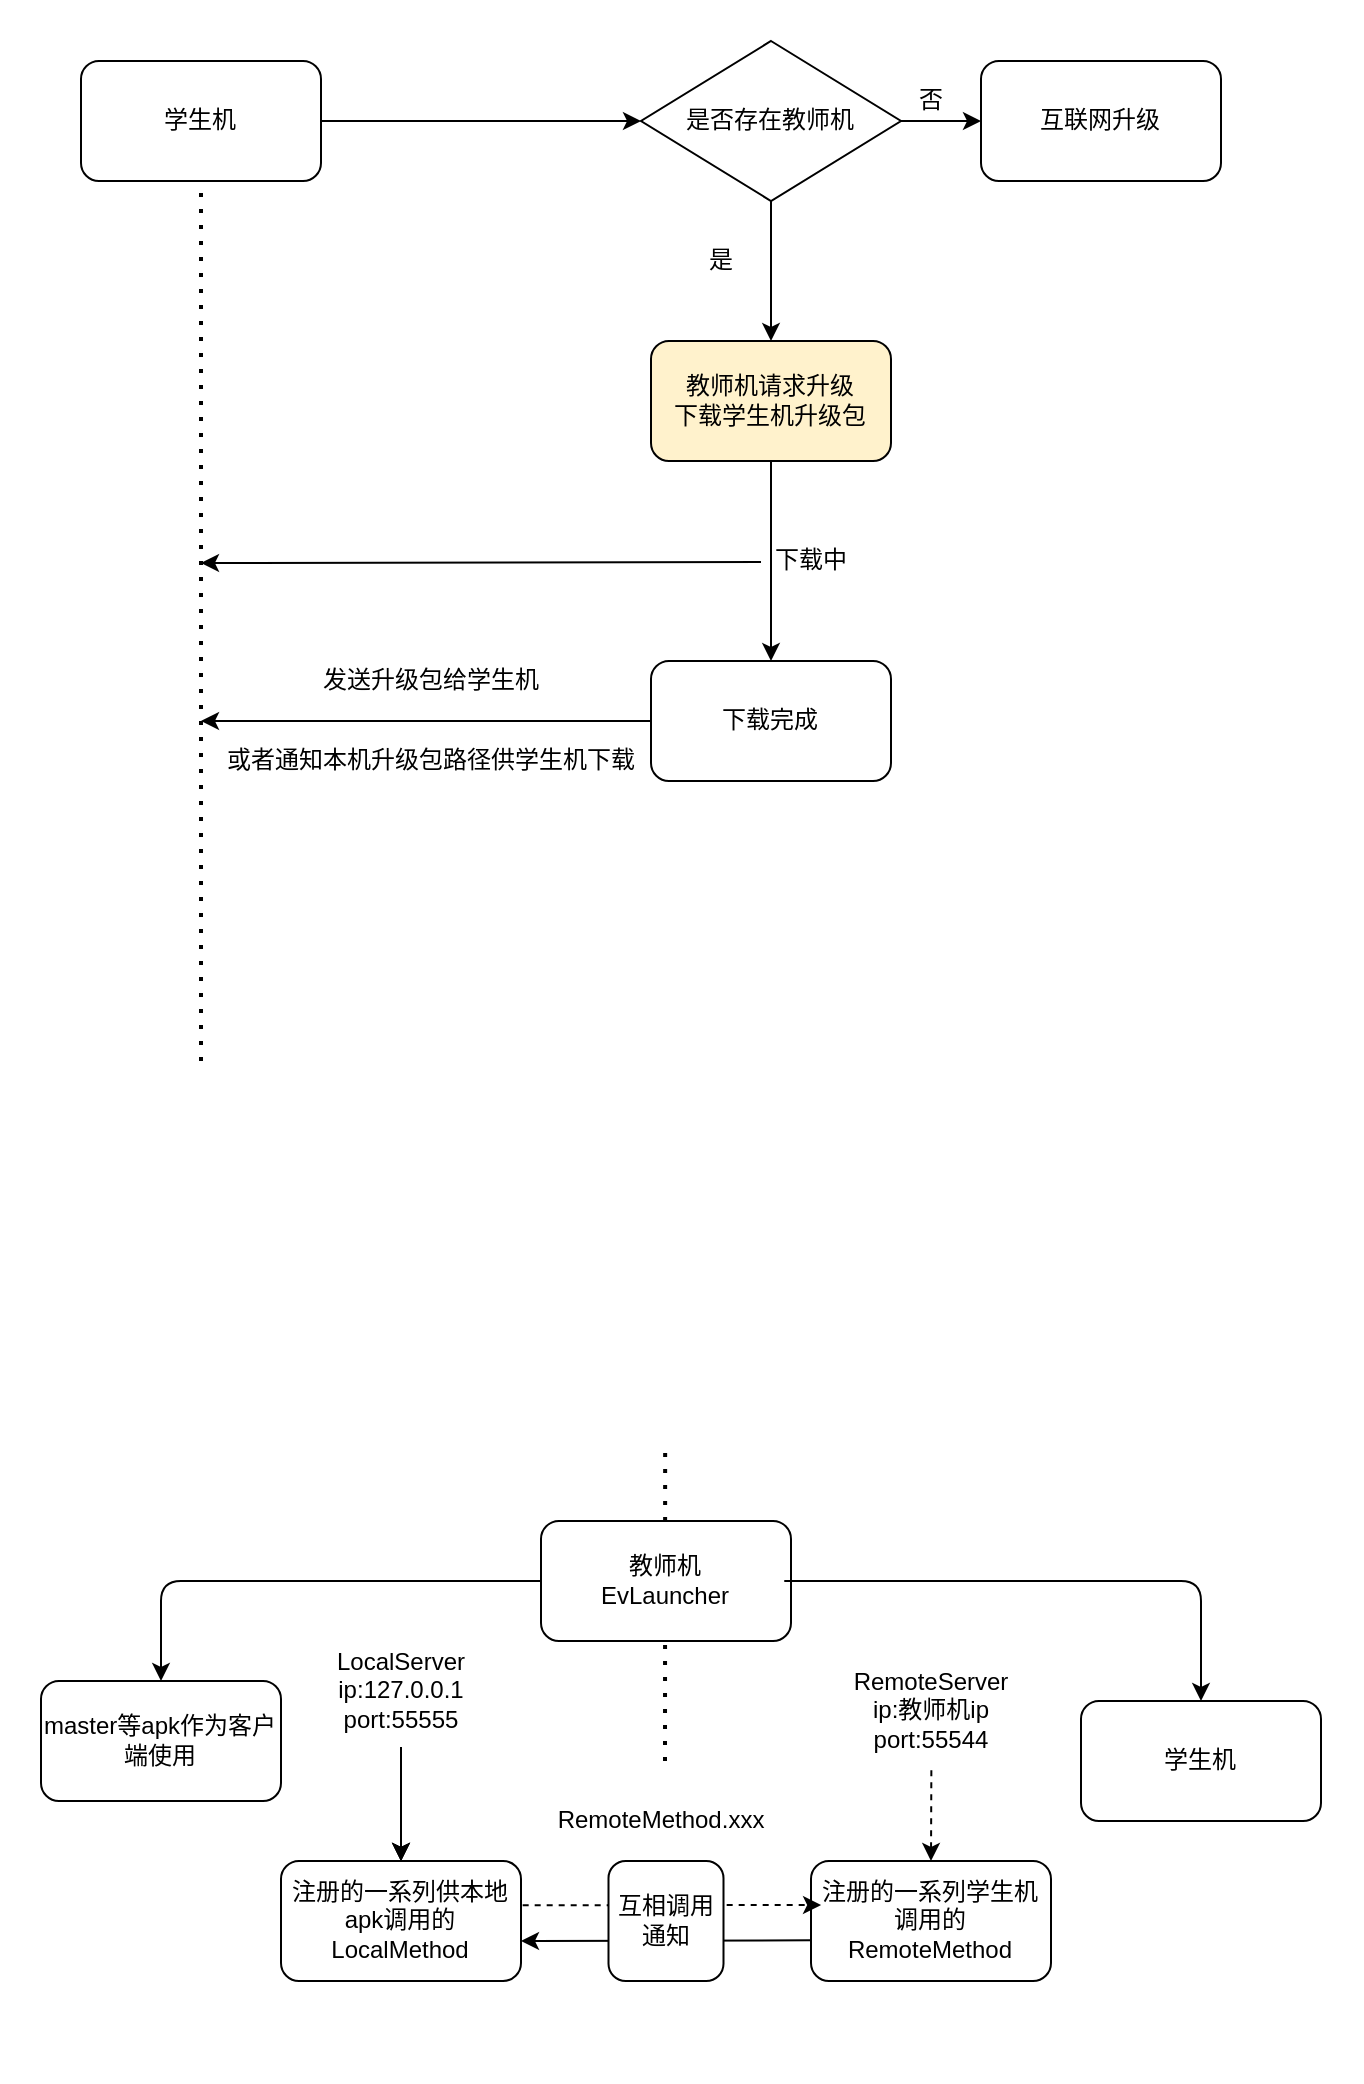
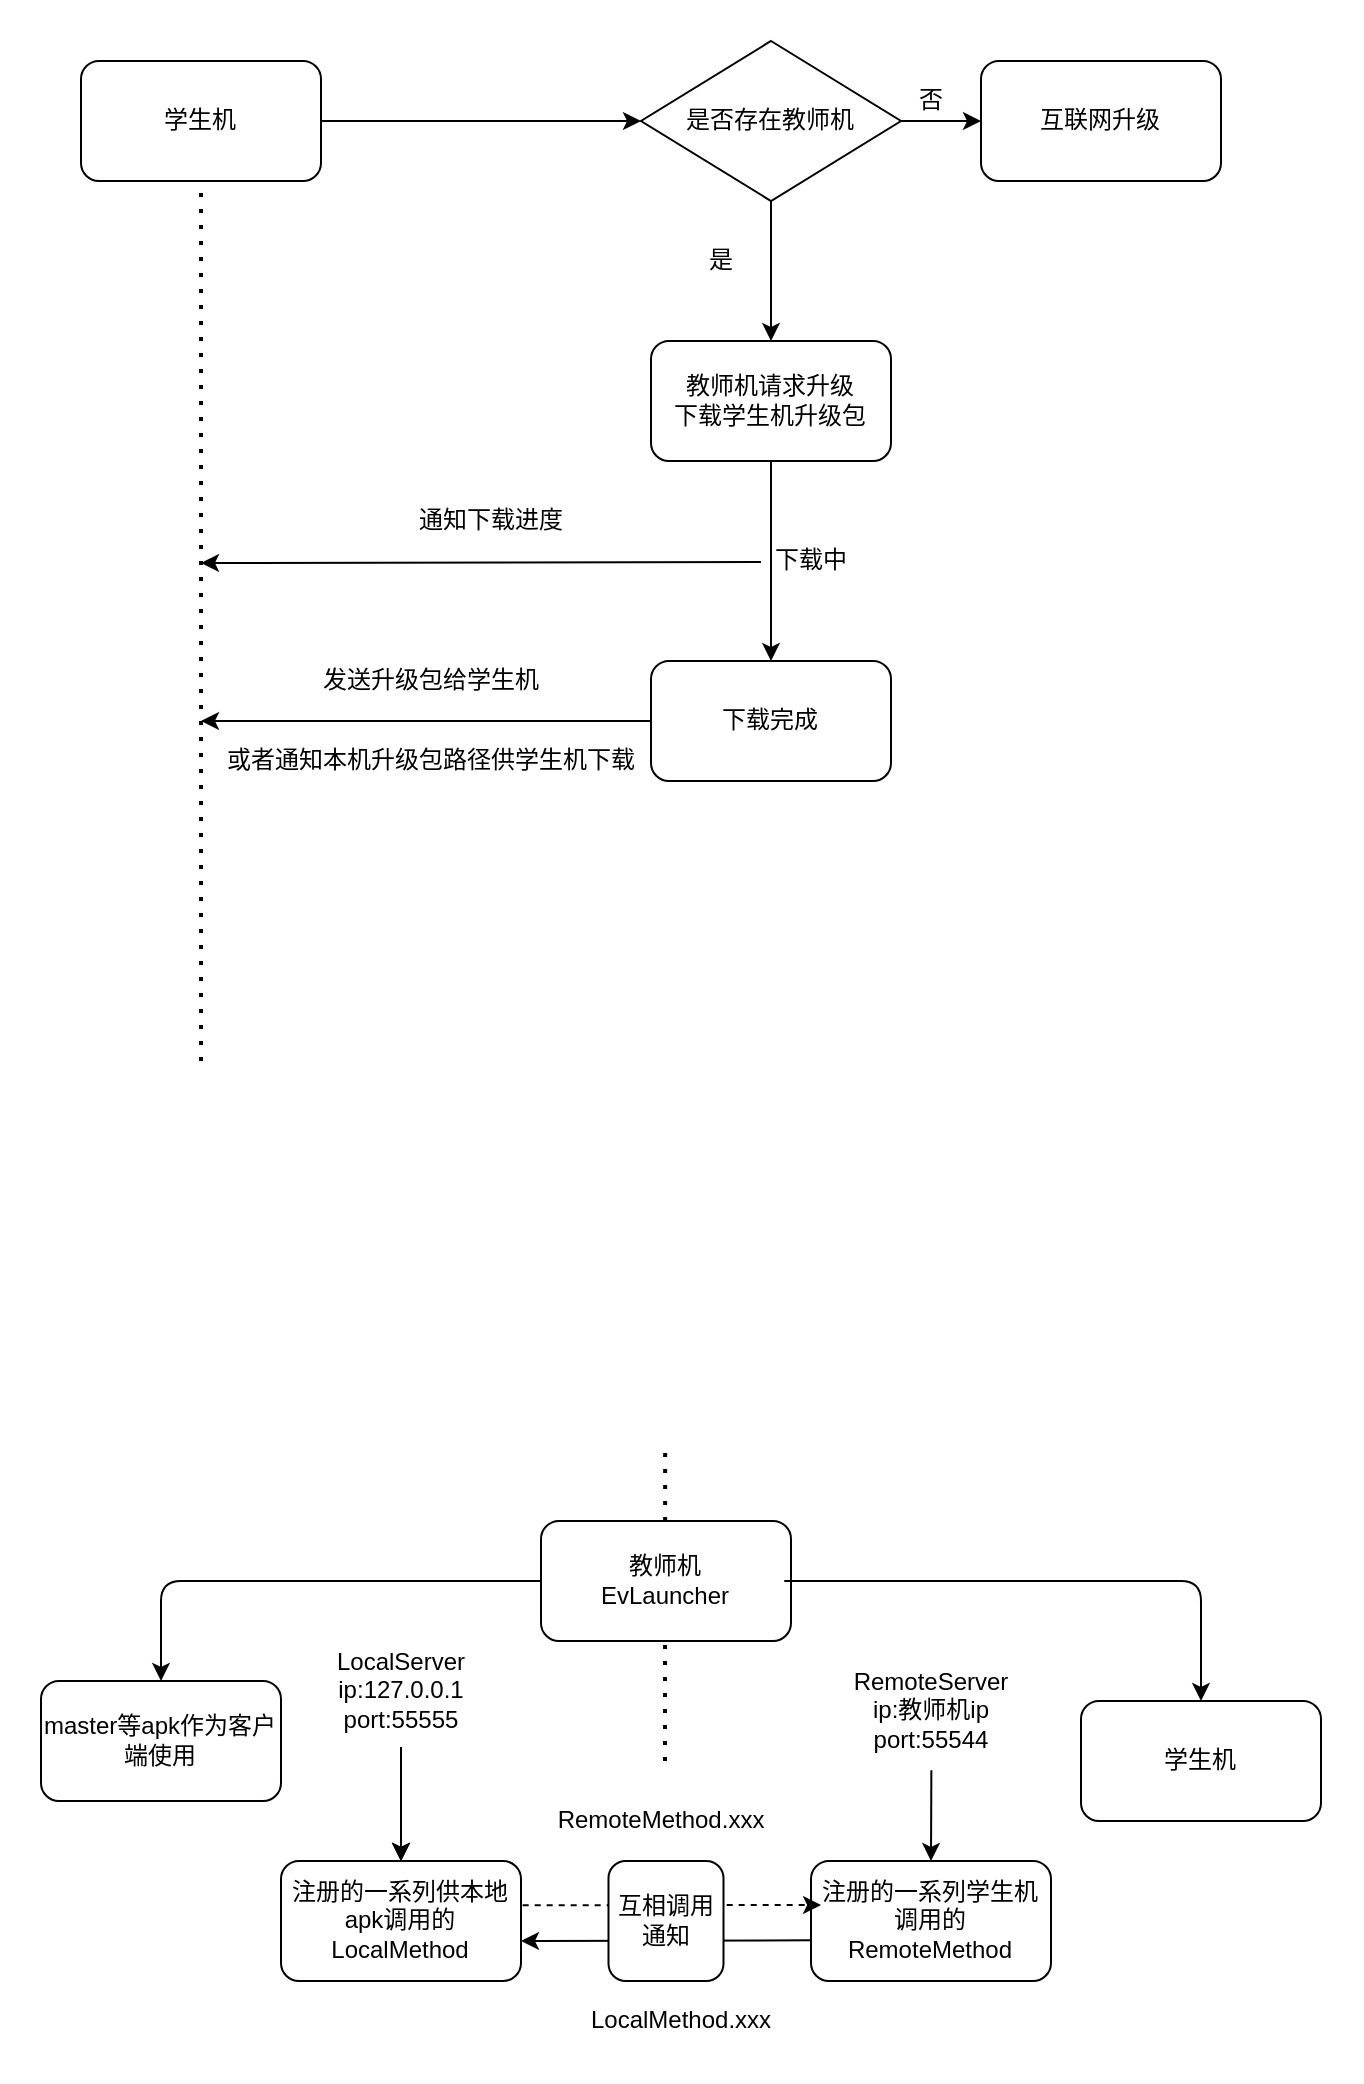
(771, 401) -> (771, 401)
none -> (491, 521)
(931, 1810) -> (931, 1810)
none -> (681, 2021)
